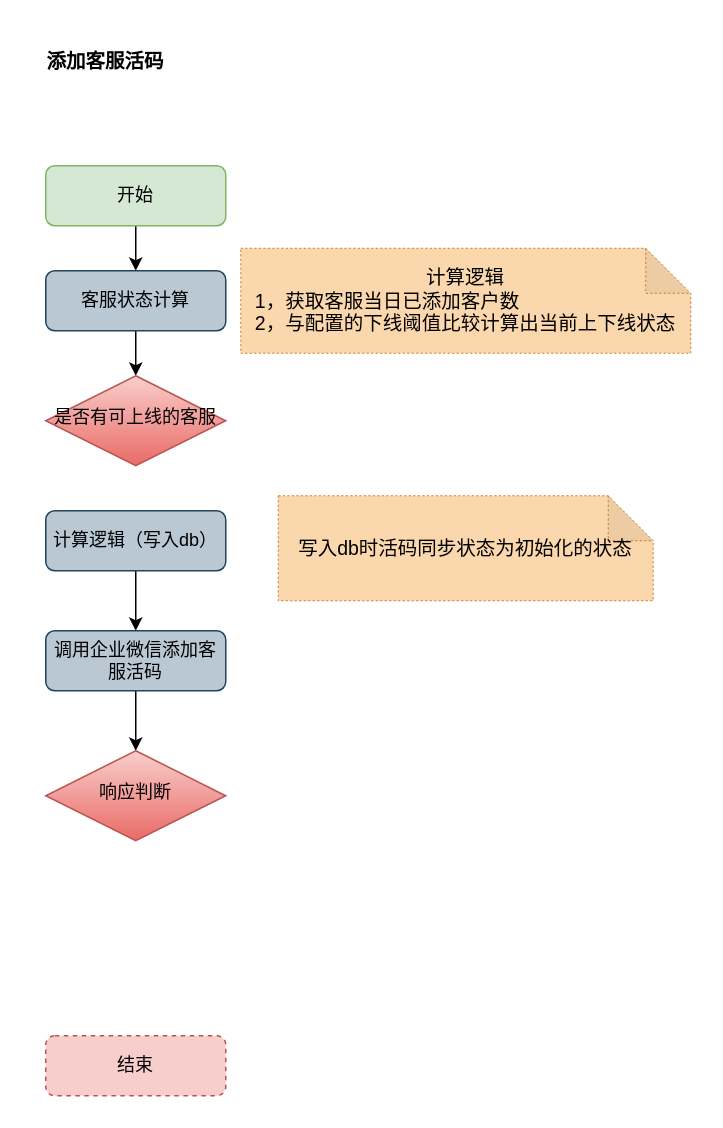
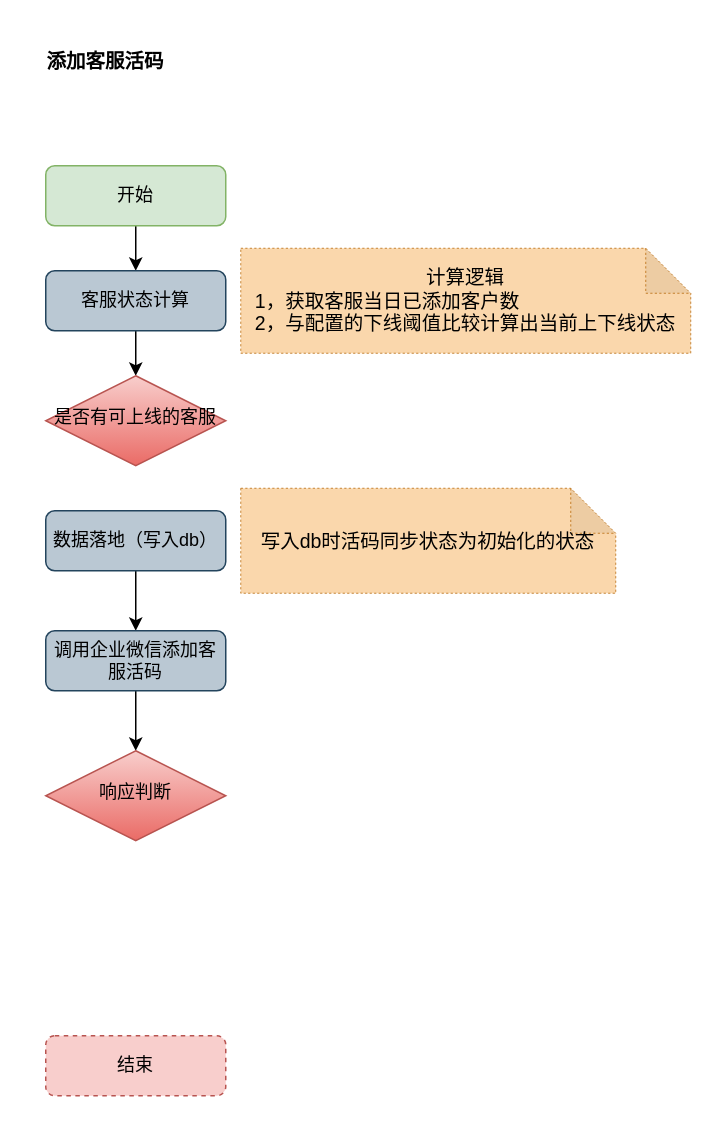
(136, 541) -> (136, 541)
(466, 548) -> (428, 541)
